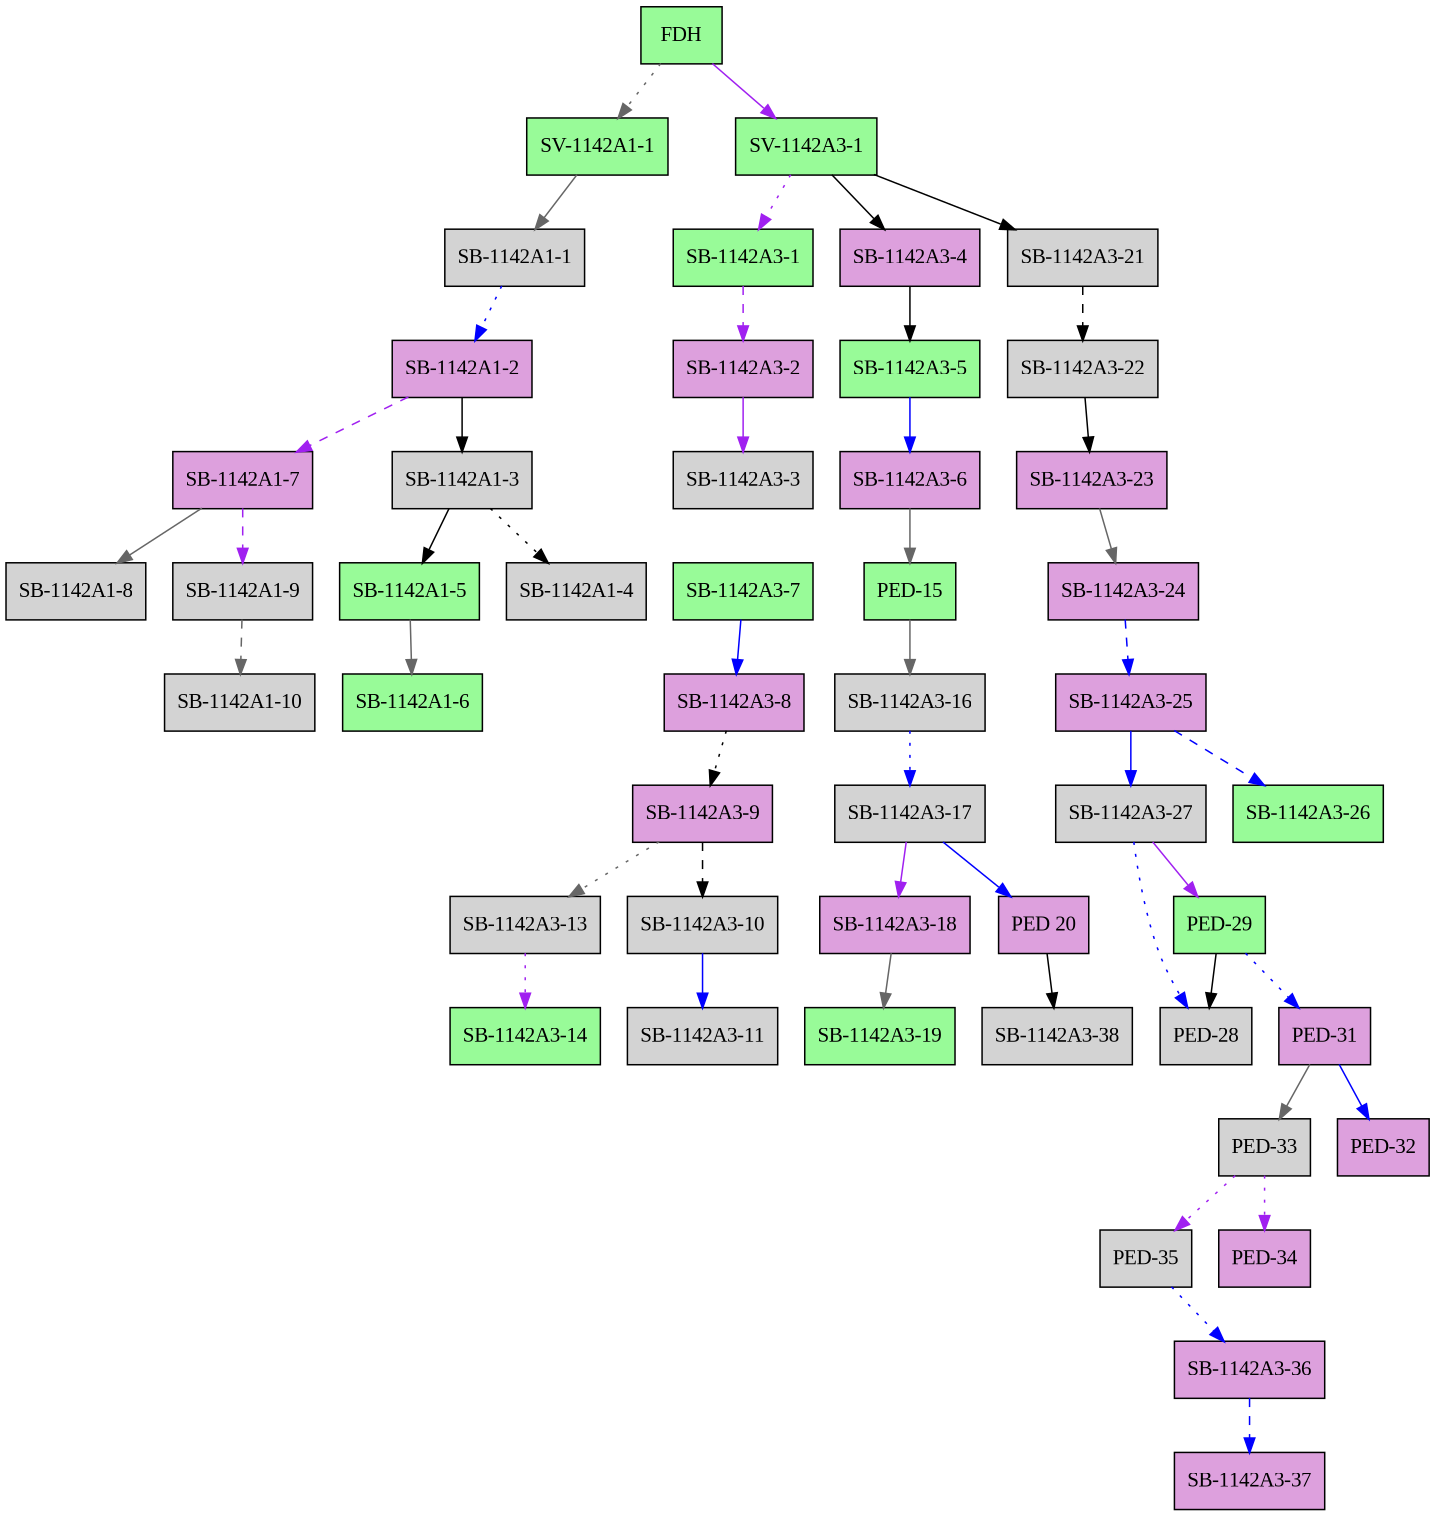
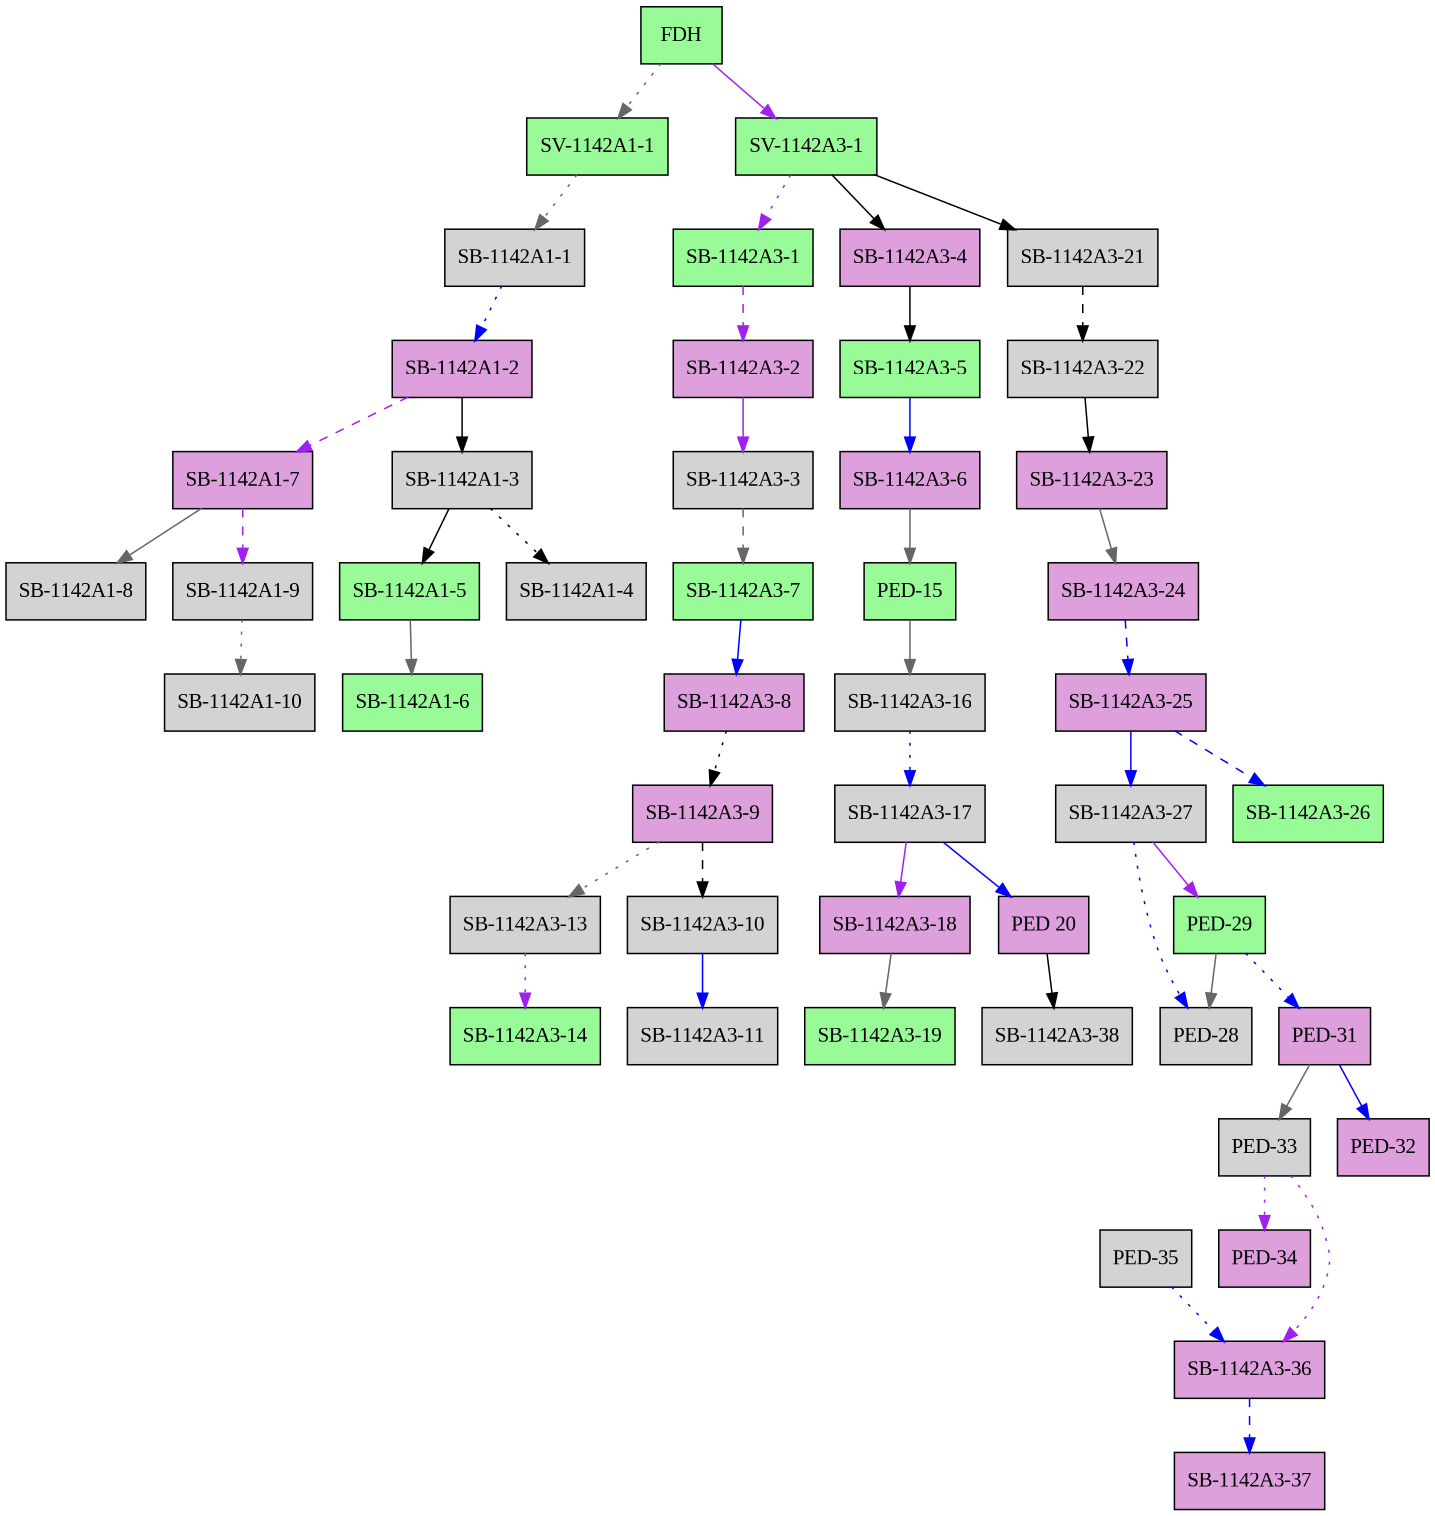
(560, 196) -> (560, 196)
none -> (743, 528)
(241, 640) -> (241, 640)
(1214, 973) -> (1214, 973)
(1211, 1198) -> (1329, 1253)
